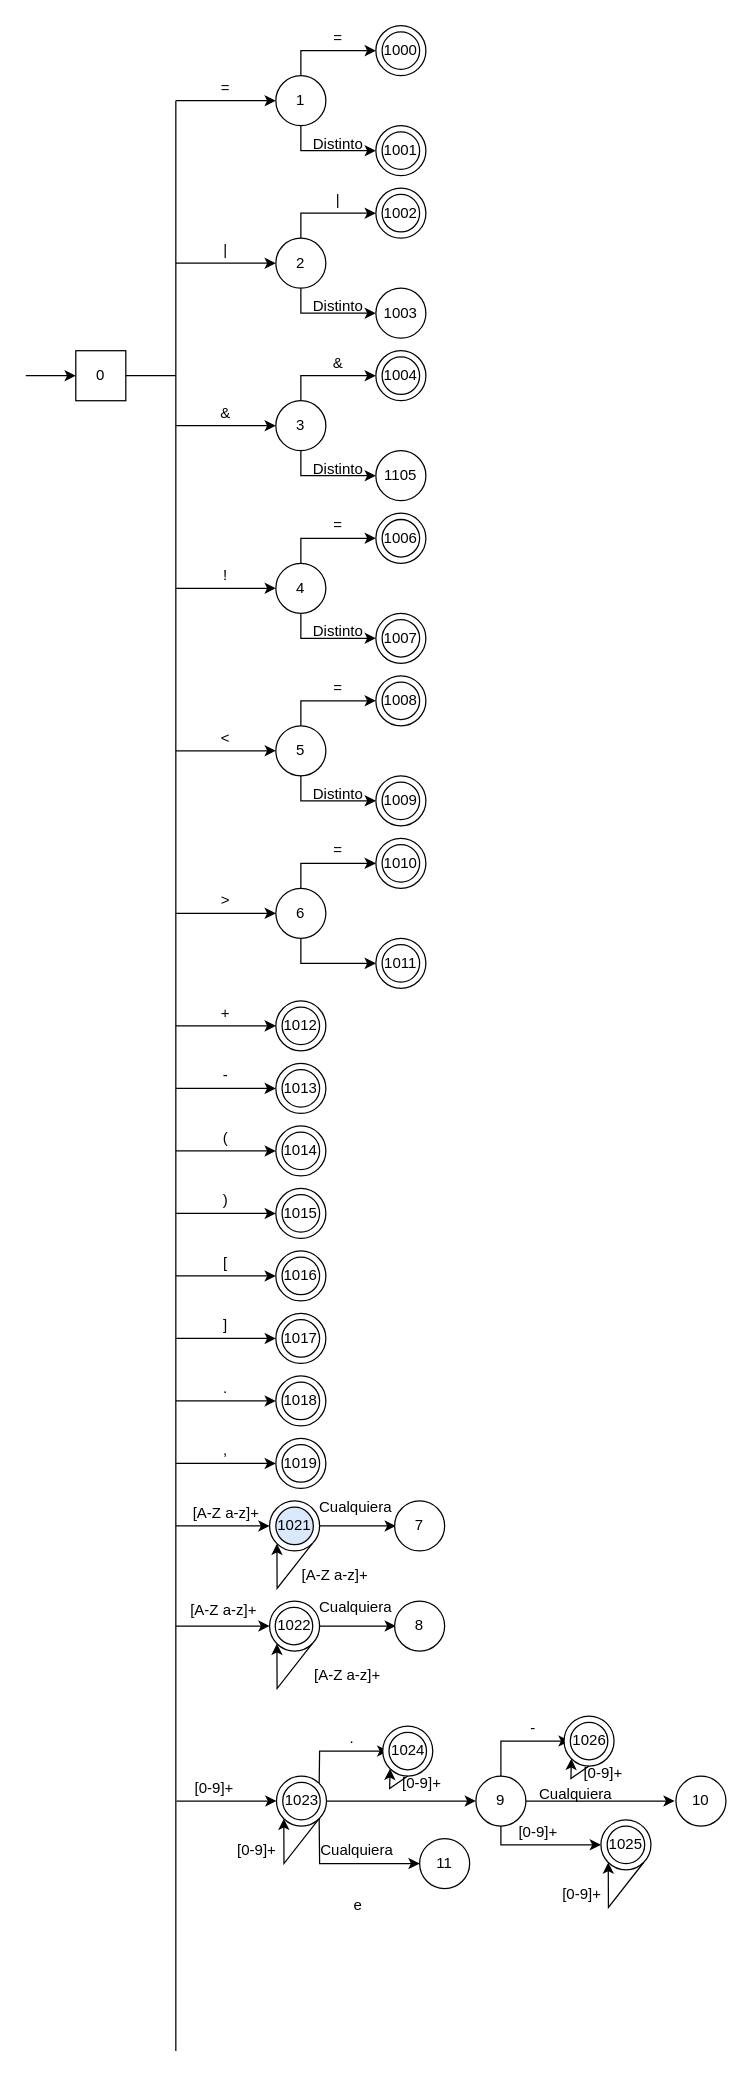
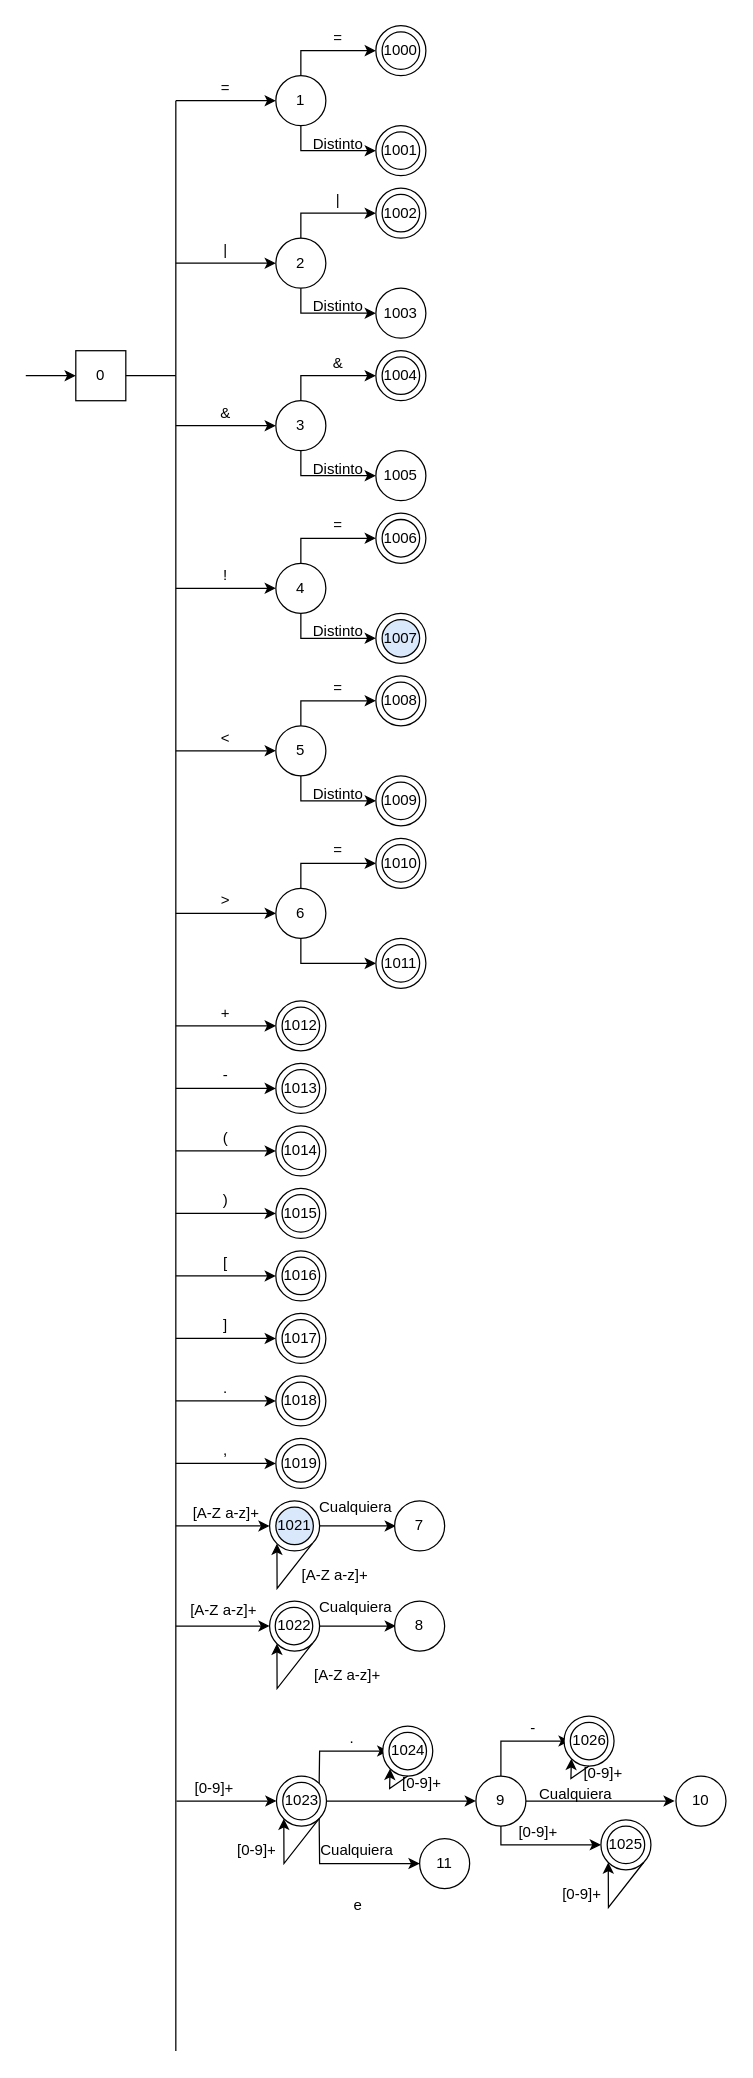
(401, 476) -> (401, 476)
(401, 638) -> (401, 638)
